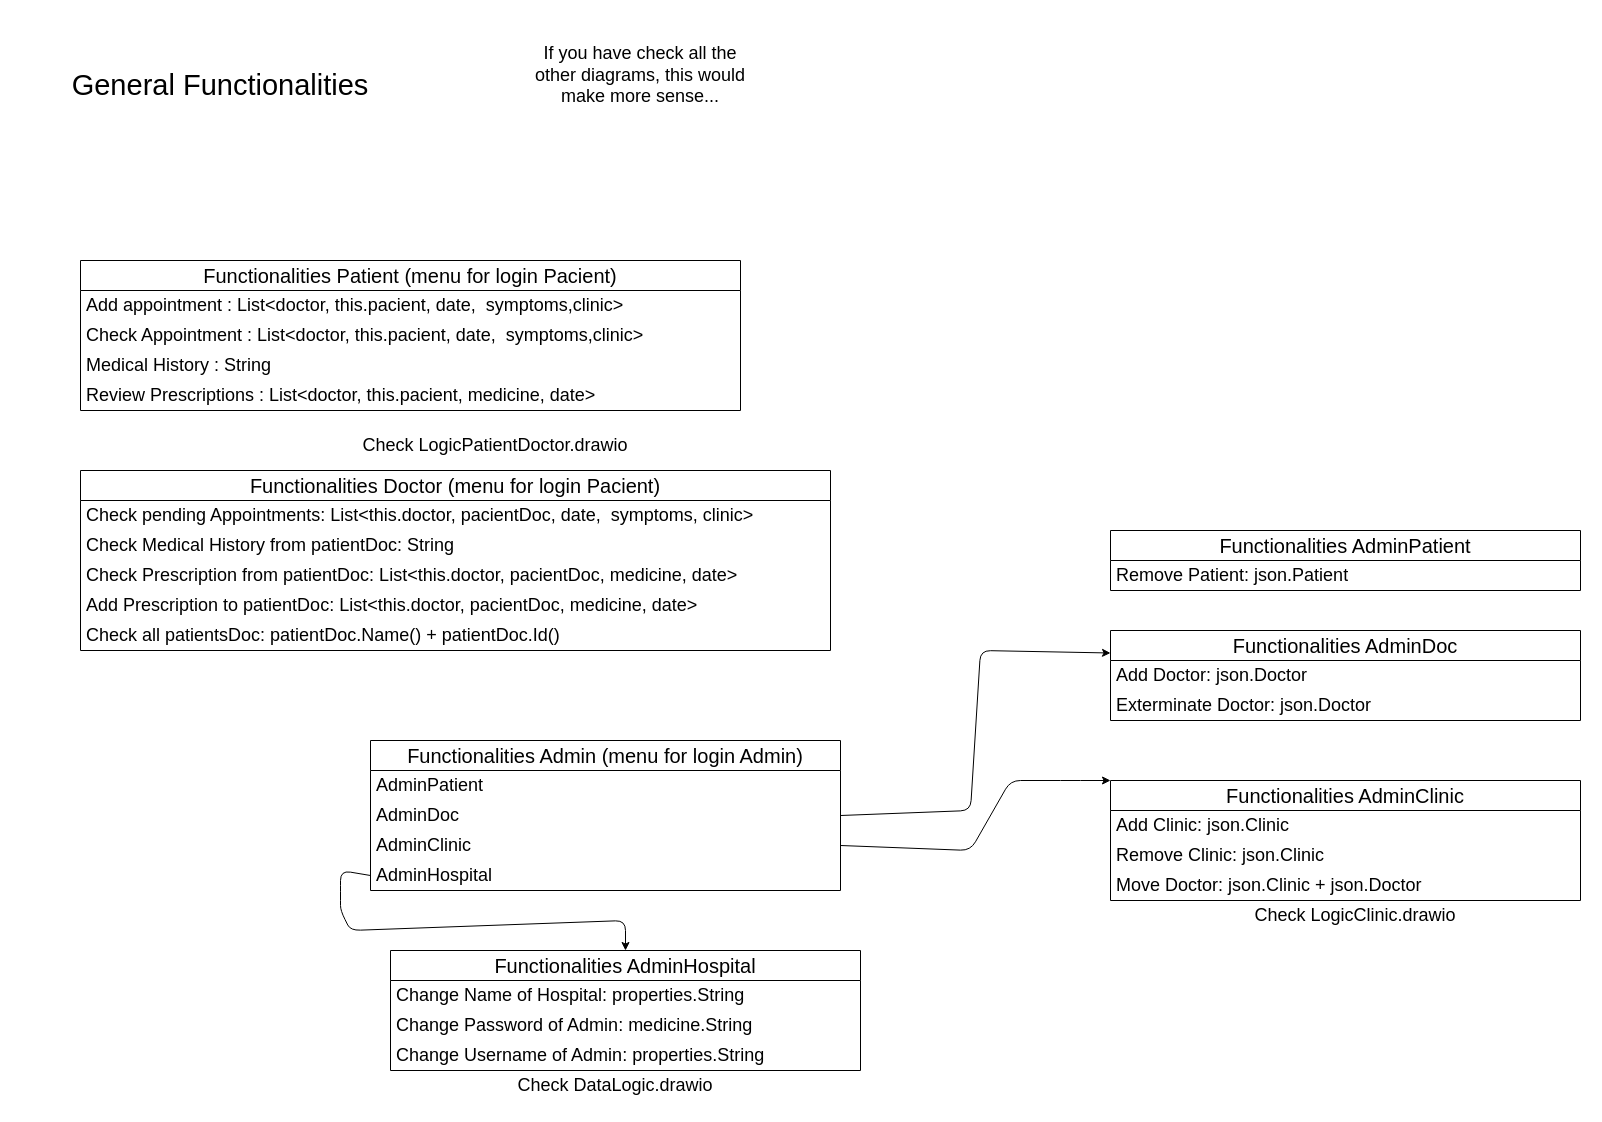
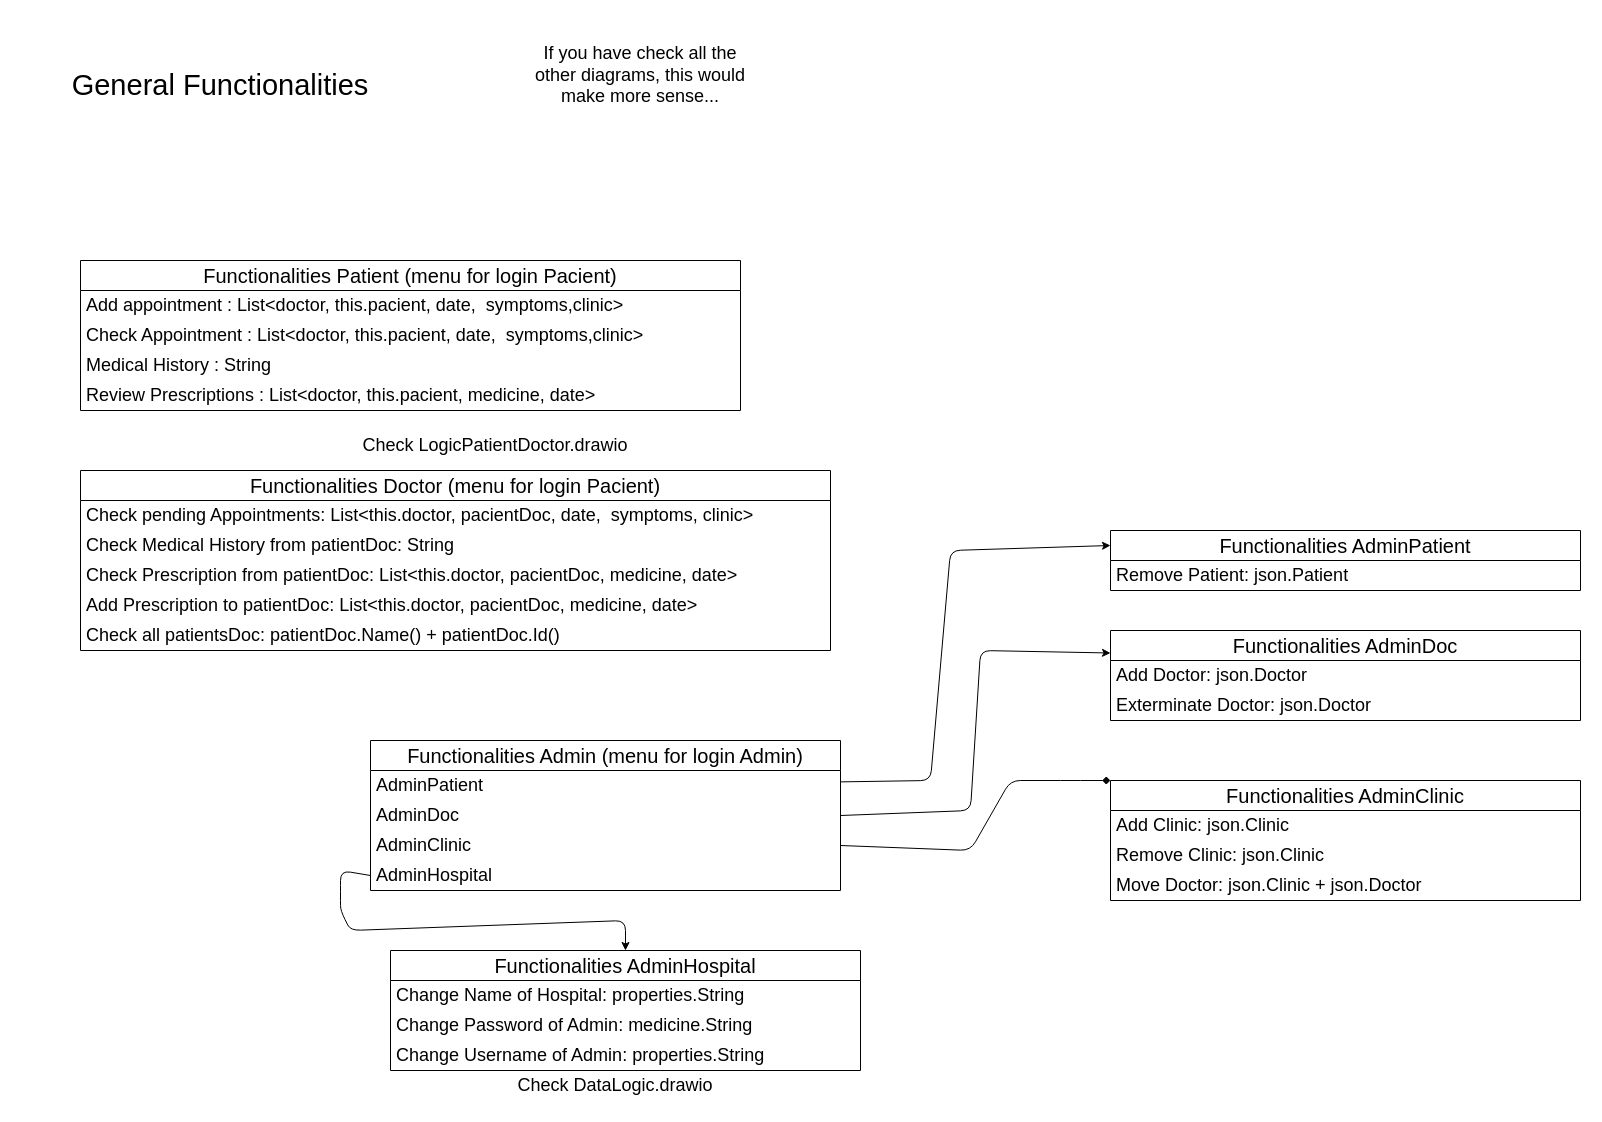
none -> (943, 633)
(1102, 781) -> (1102, 781)
(1356, 916) -> none
